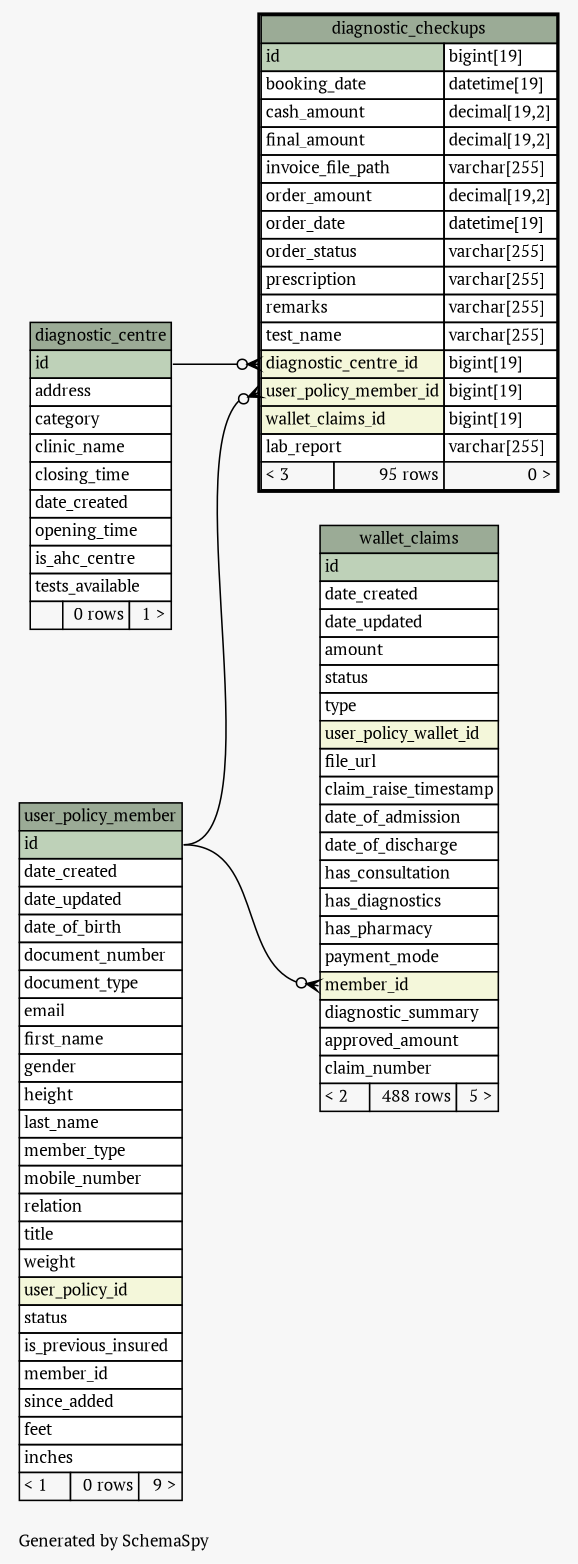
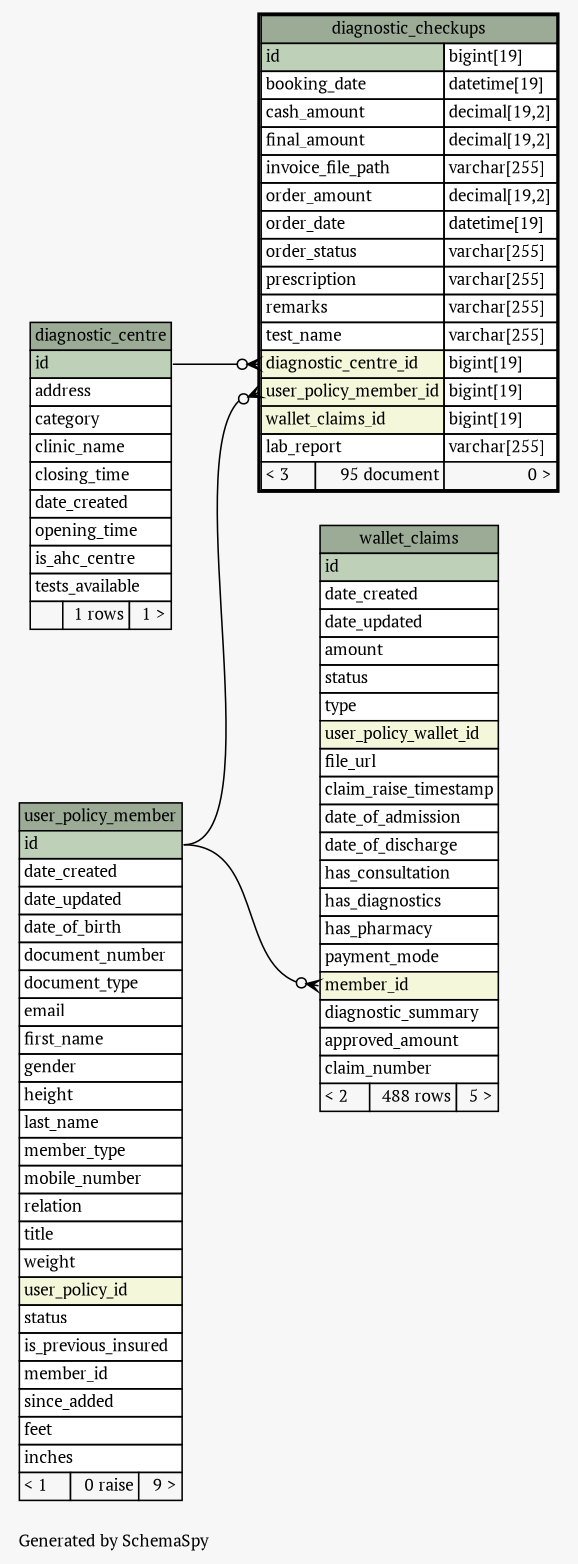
(409, 475) -> (390, 475)
(99, 615) -> (99, 615)
(108, 1486) -> (109, 1486)
